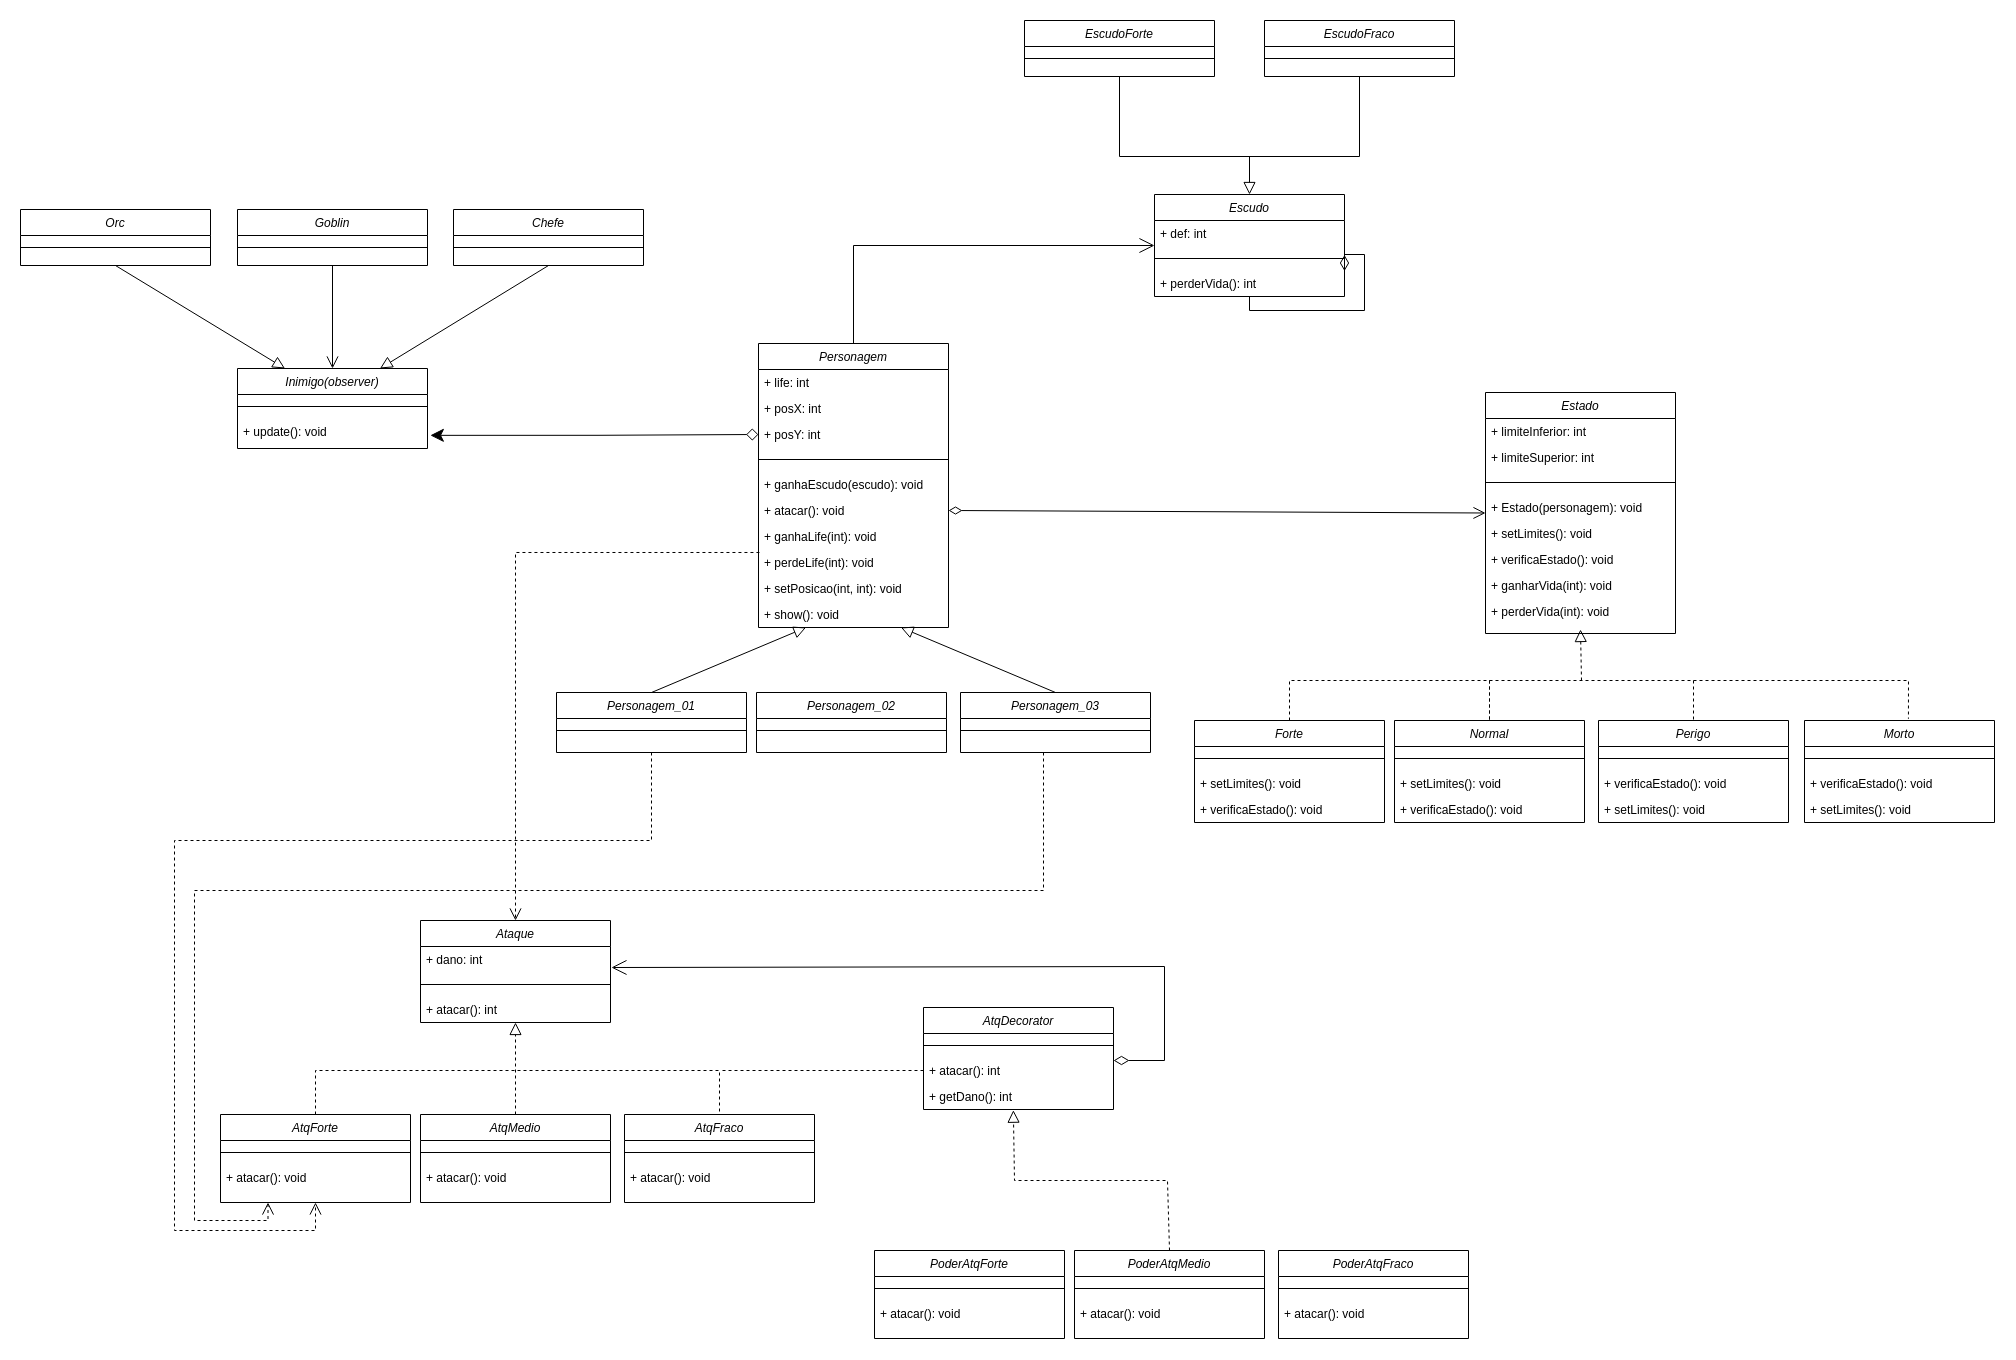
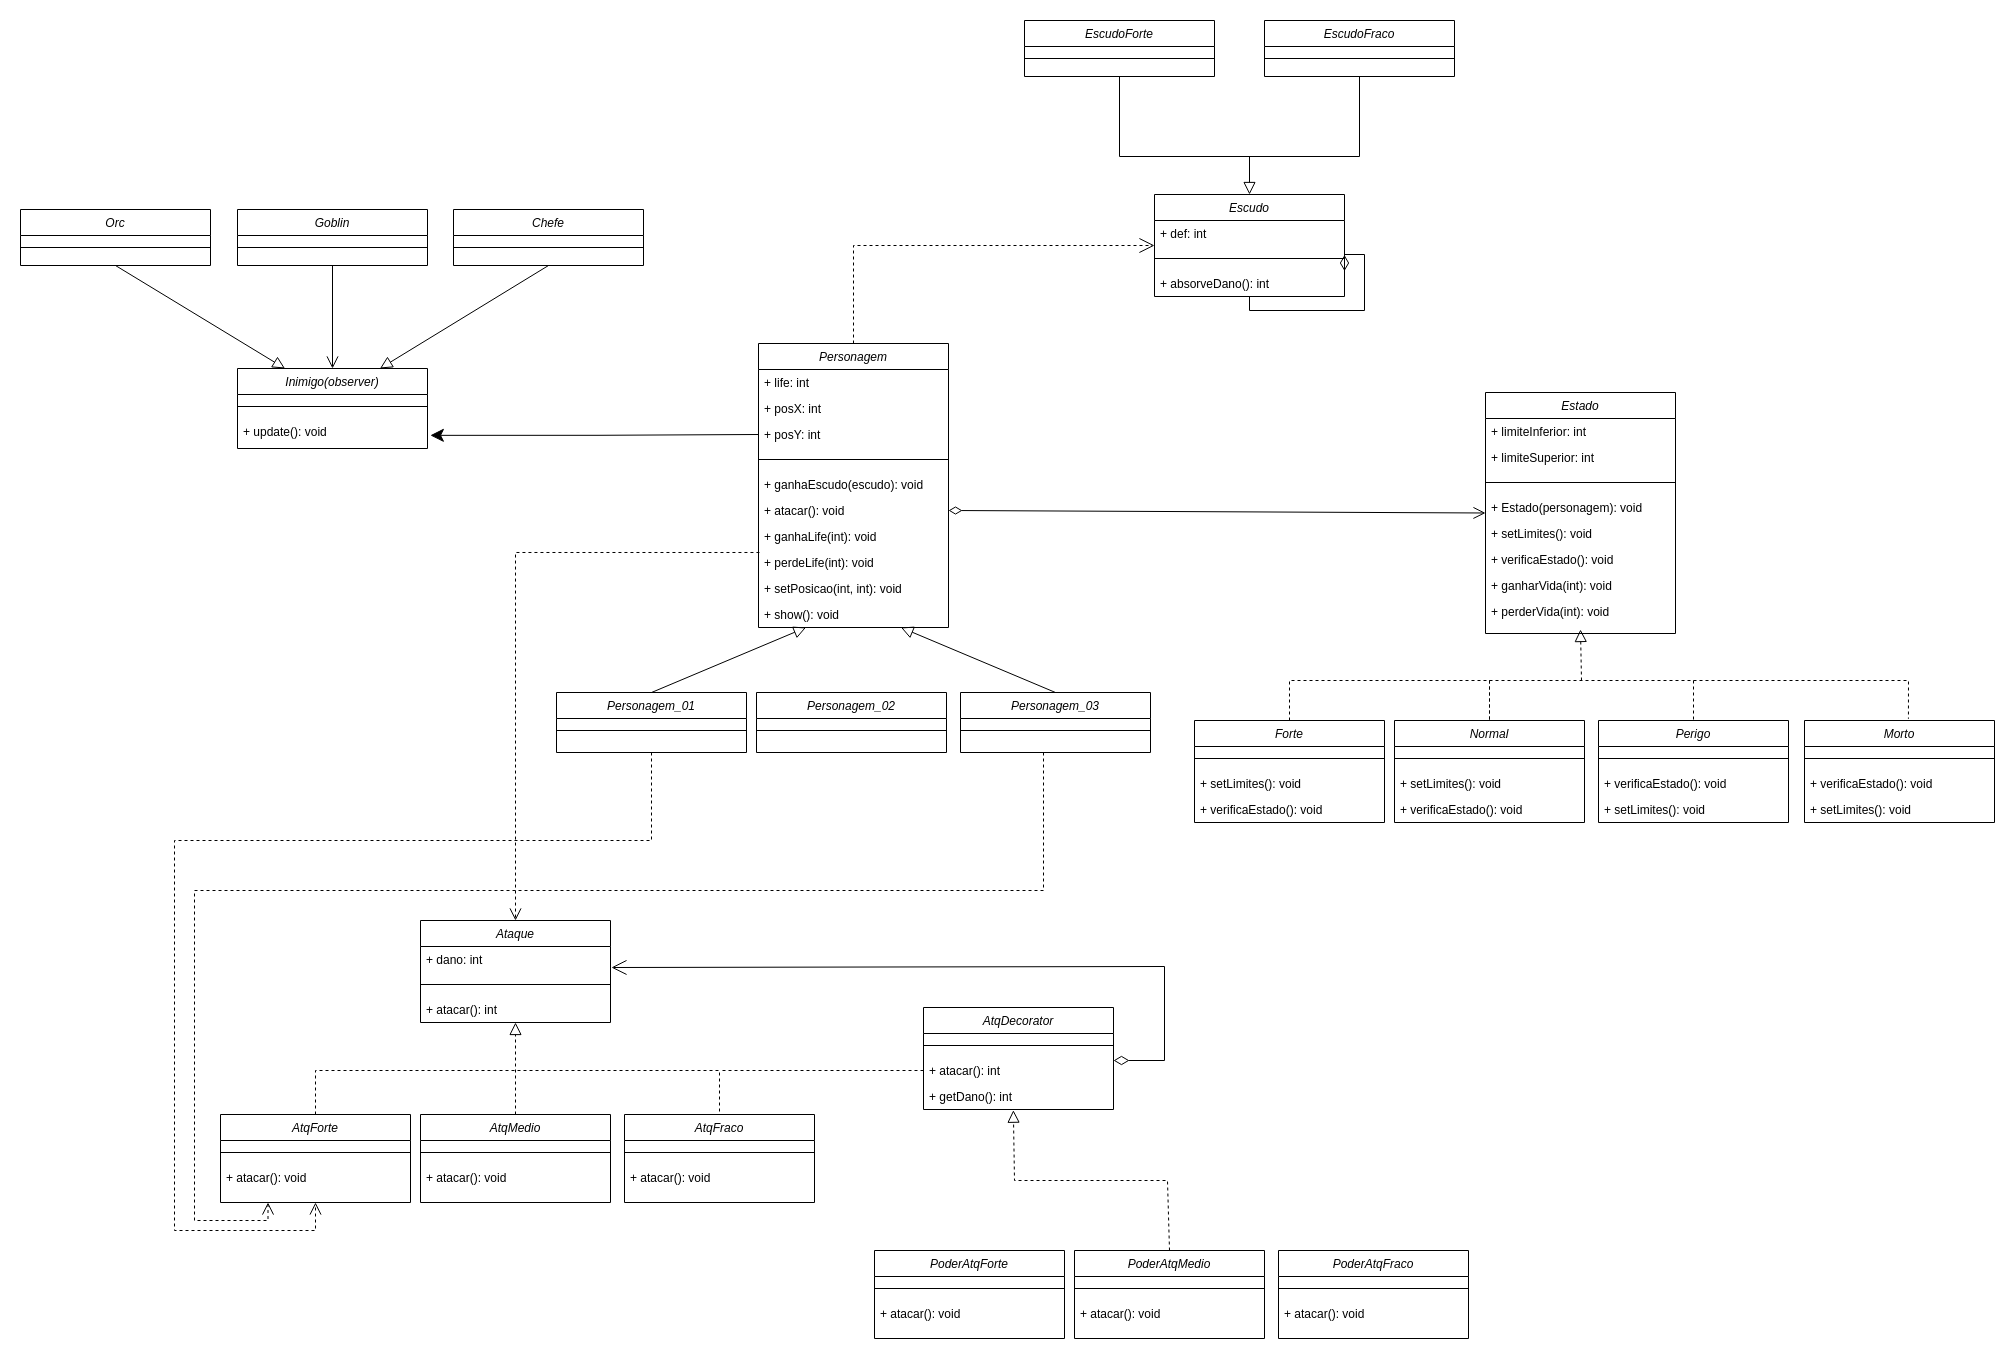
(954, 246) -> (954, 246)
(1216, 284) -> (1221, 284)
(746, 435) -> (750, 435)
